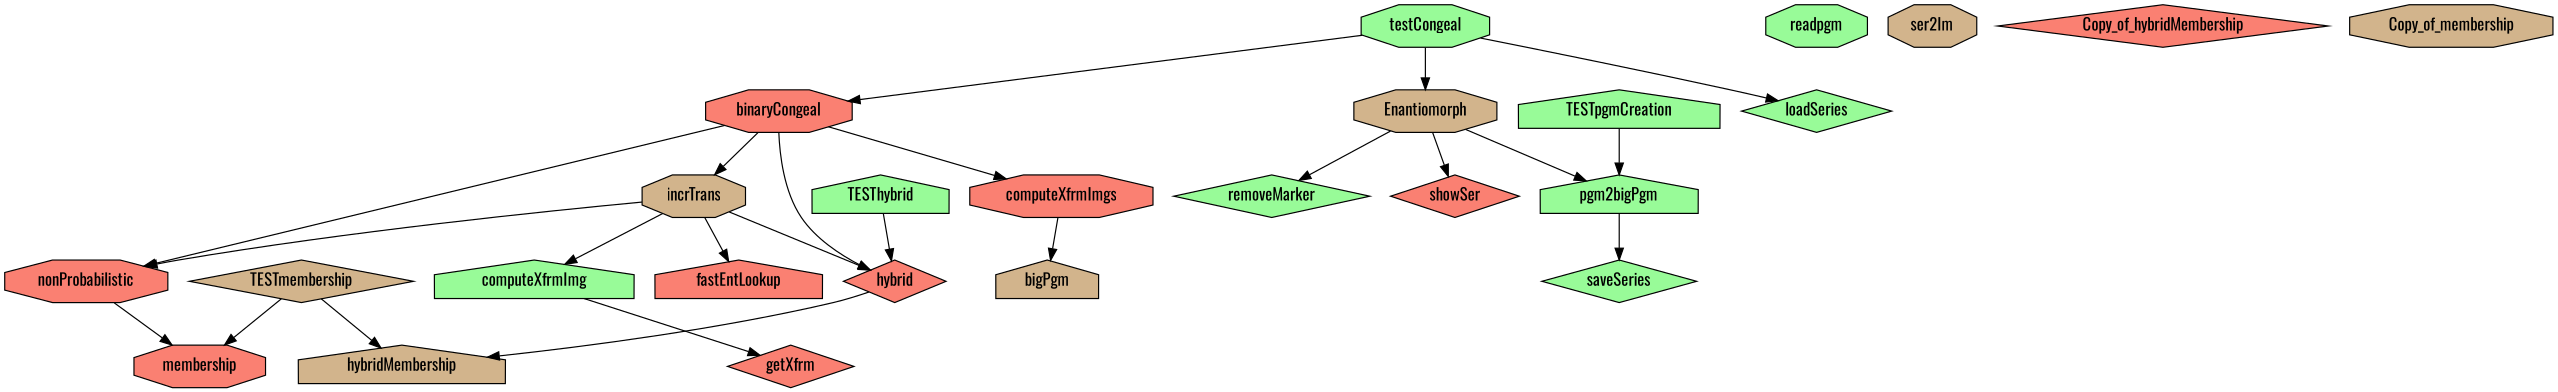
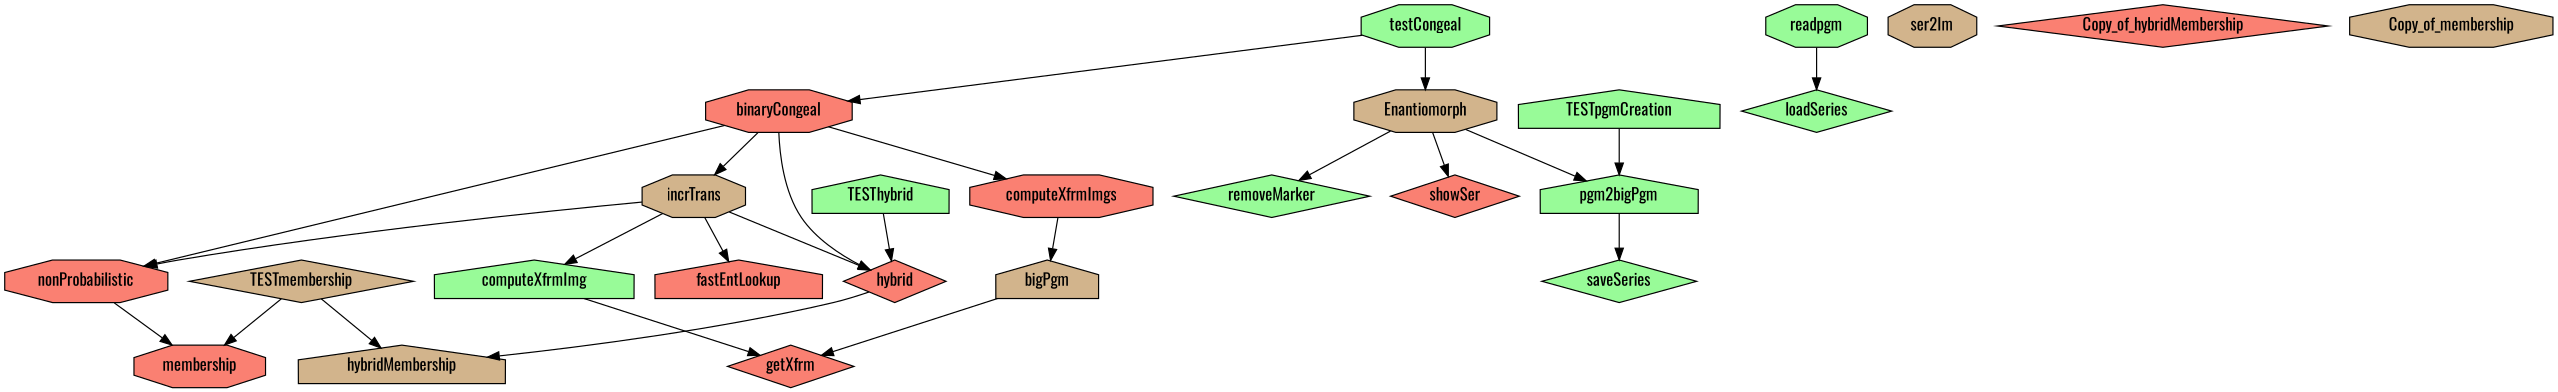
(1624, 67) -> (1817, 63)
none -> (915, 325)
